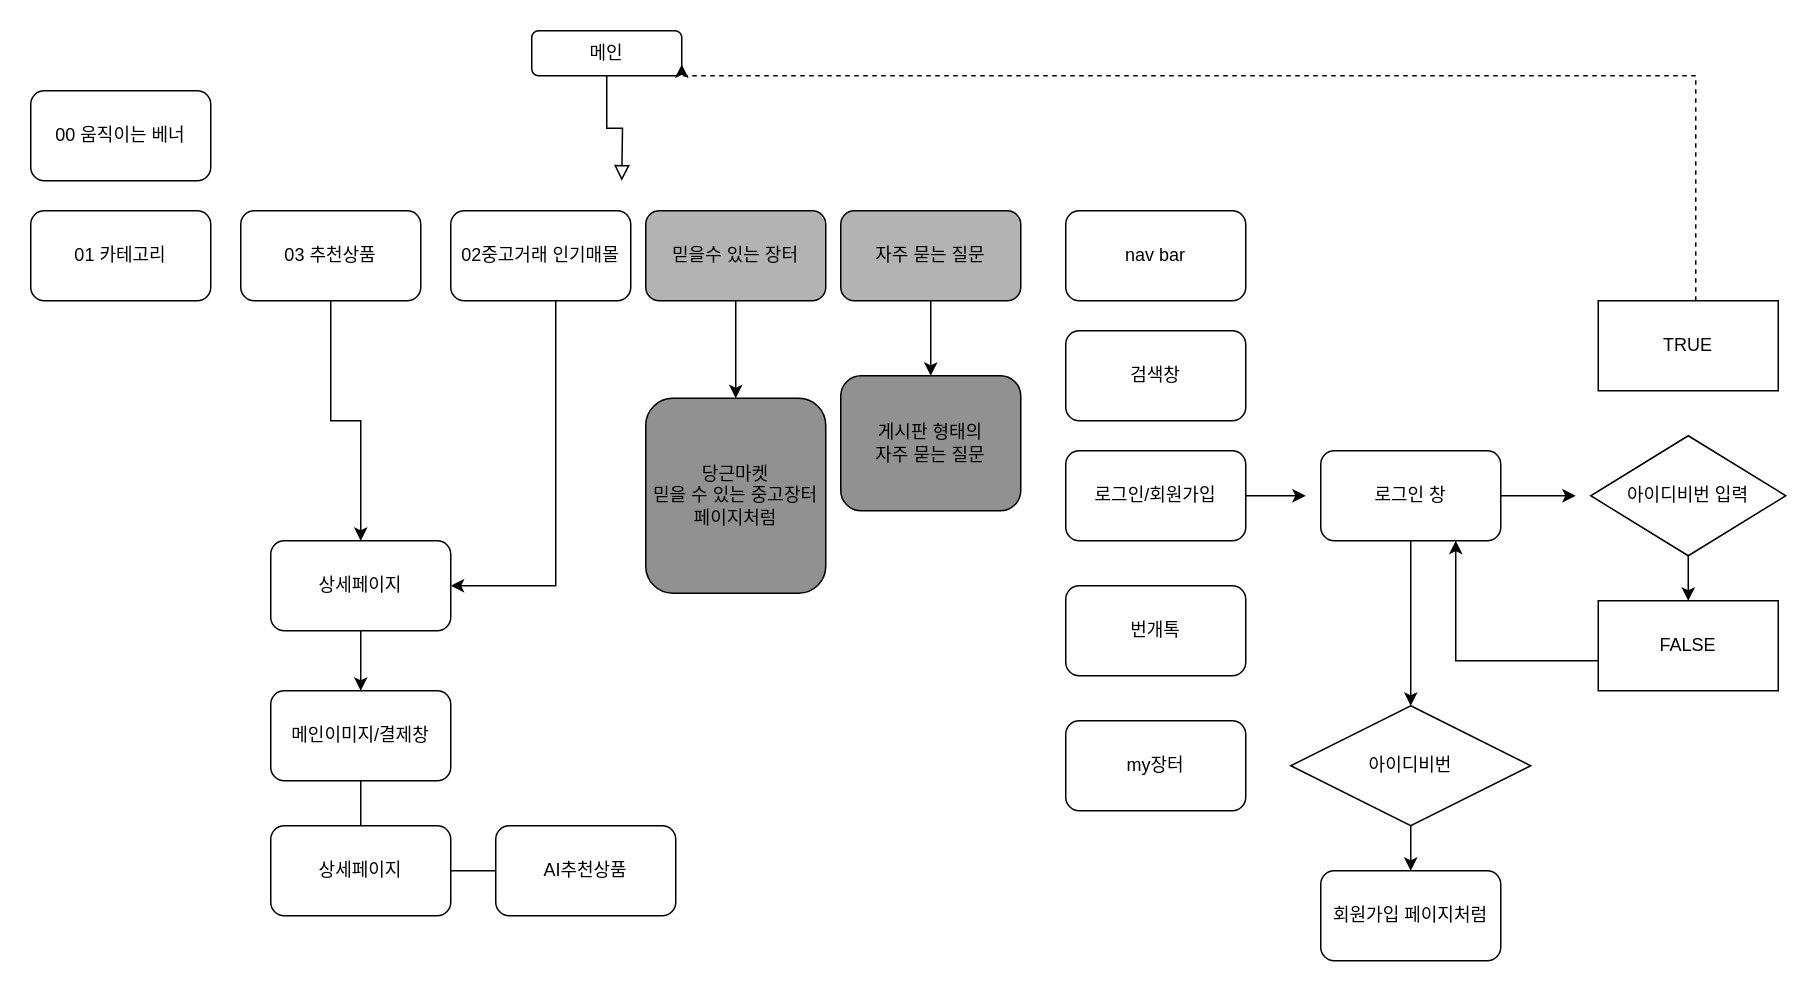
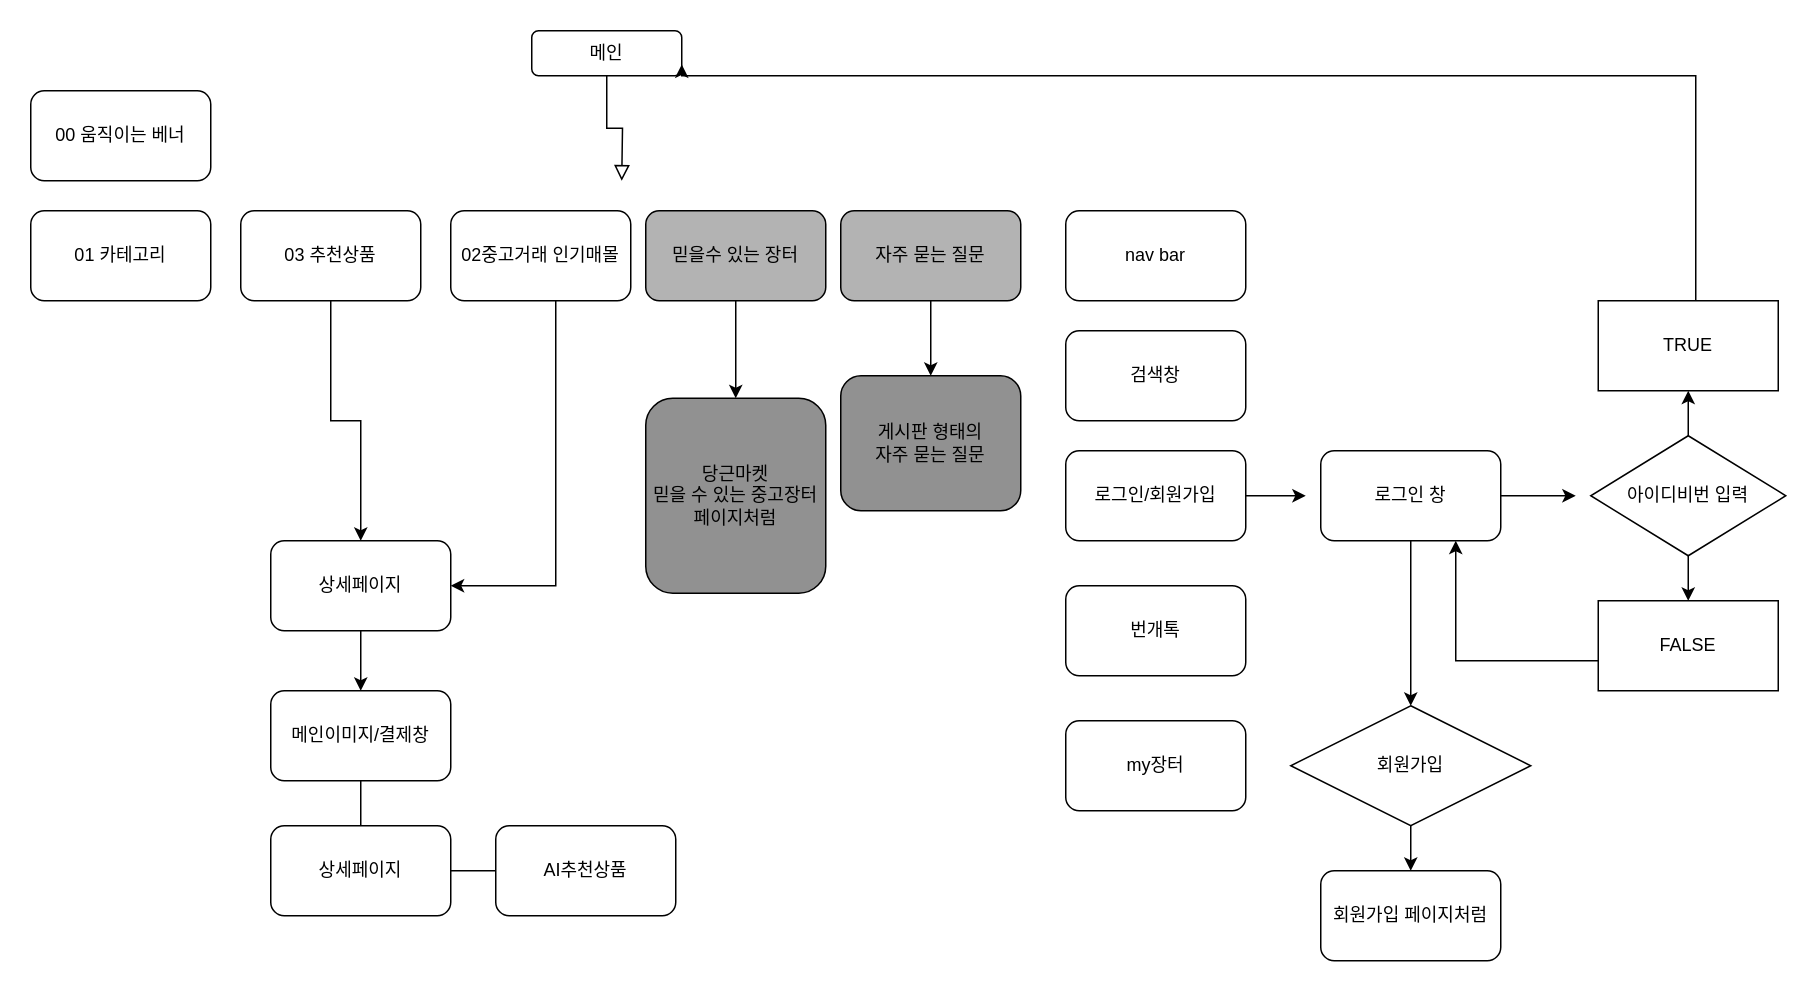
(1299, 76) -> (1299, 76)
none -> (1688, 408)
(1411, 766) -> (1411, 766)
